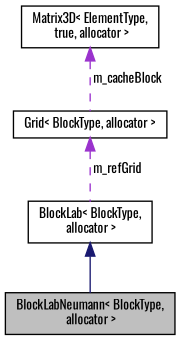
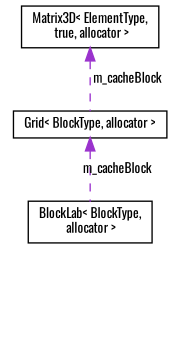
(116, 170) -> (116, 170)
(90, 314) -> none
